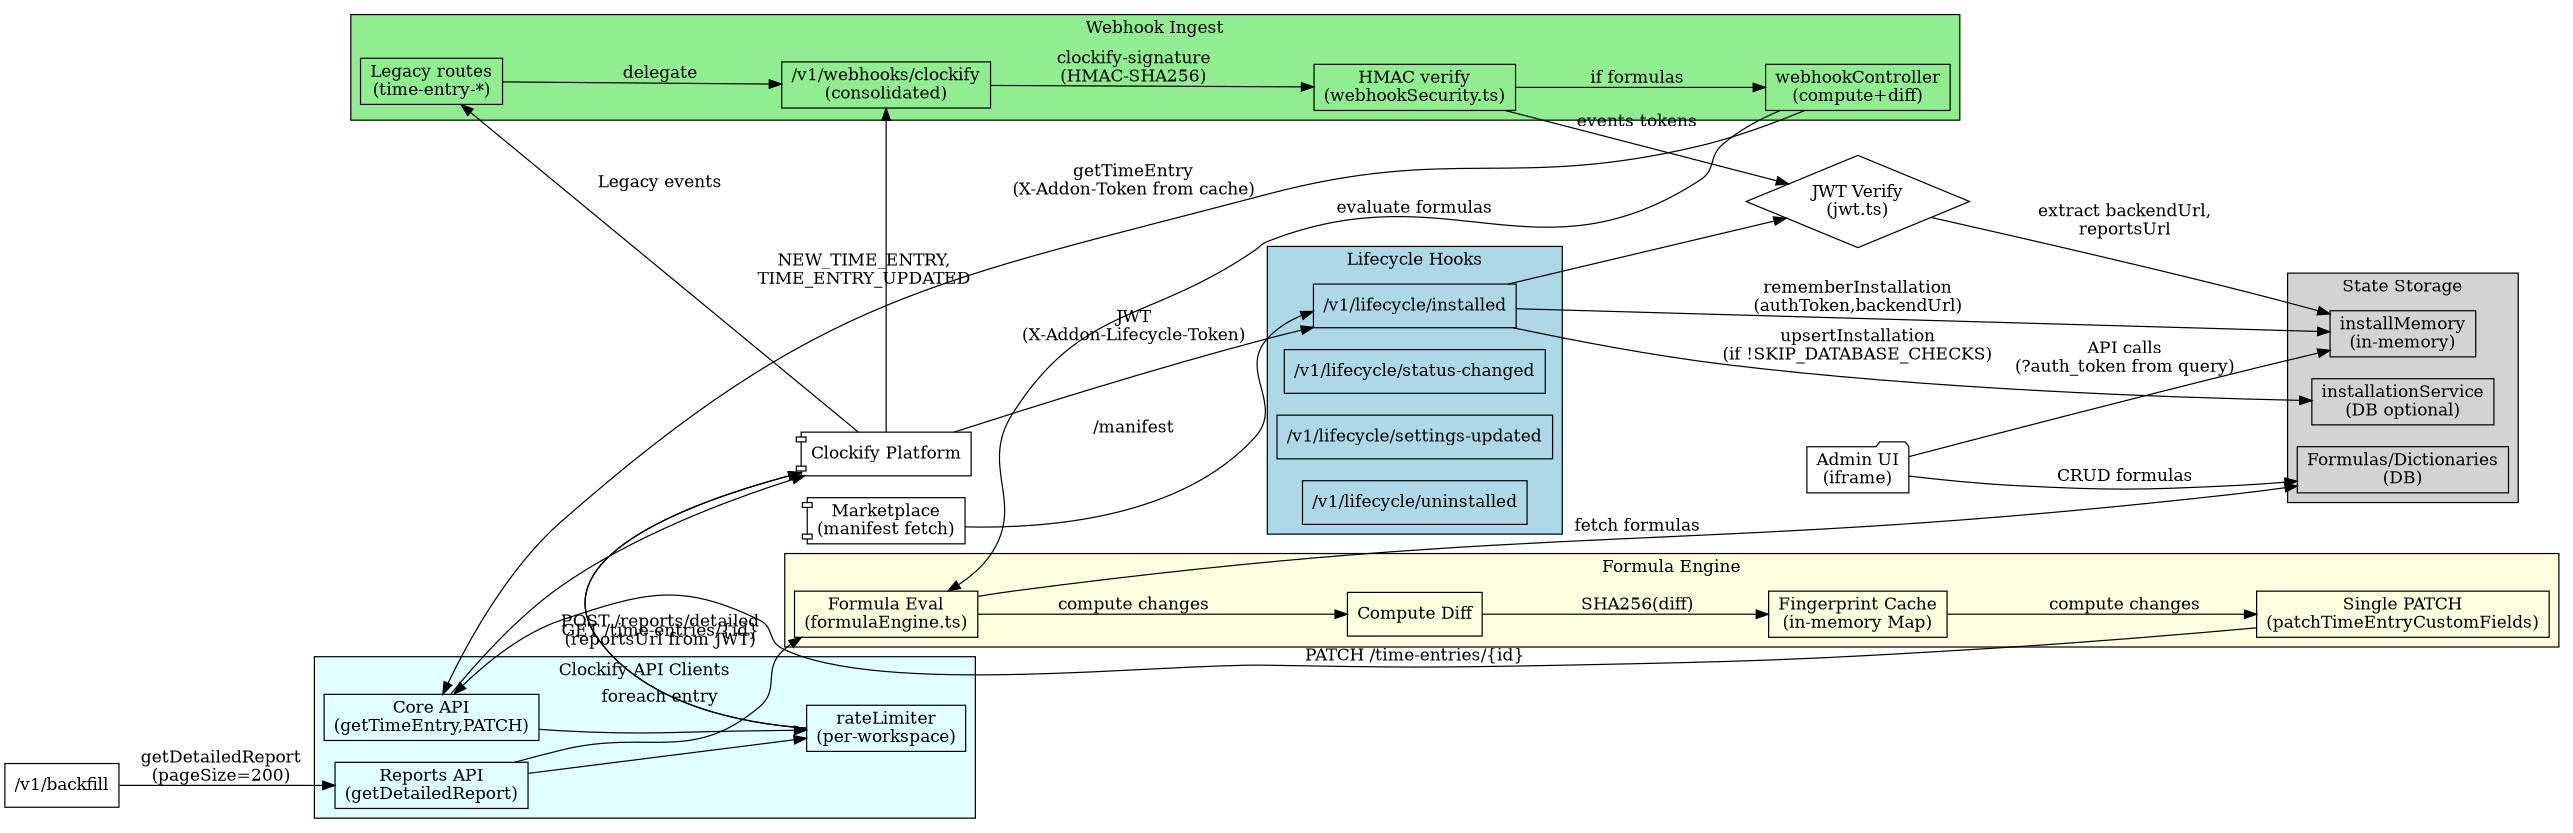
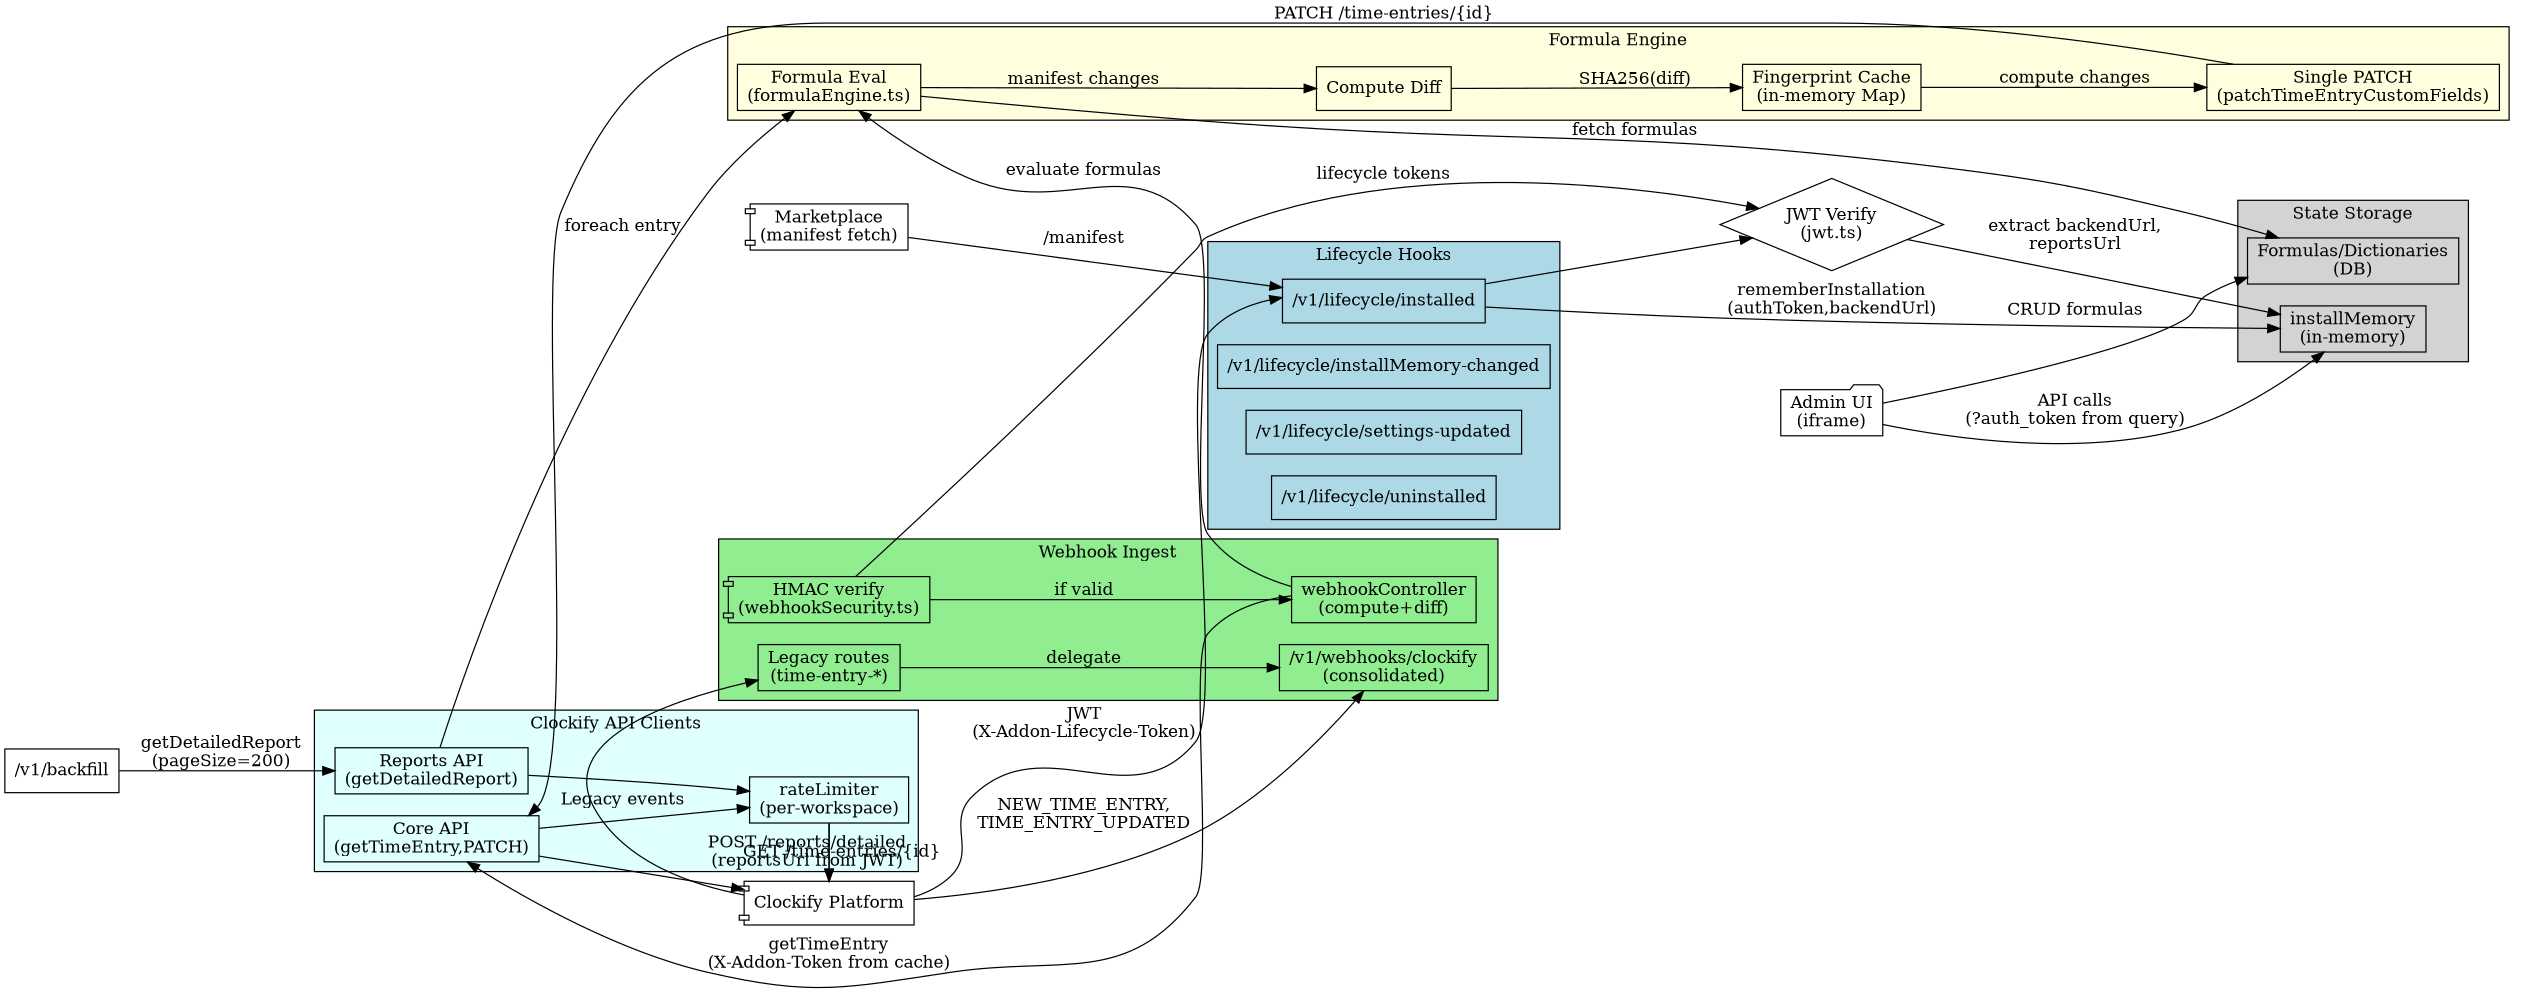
(1638, 78) -> (1084, 591)
(1146, 86) -> none
(1415, 87) -> (829, 600)
(1638, 122) -> (1384, 174)
(1415, 371) -> (1384, 367)
(2403, 402) -> none
(1134, 605) -> (1084, 80)
